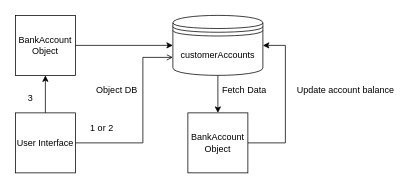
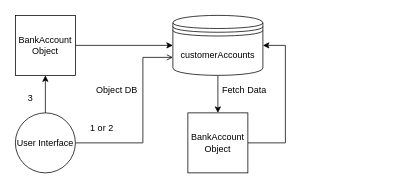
(345, 90) -> none
(45, 143) -> (45, 143)
